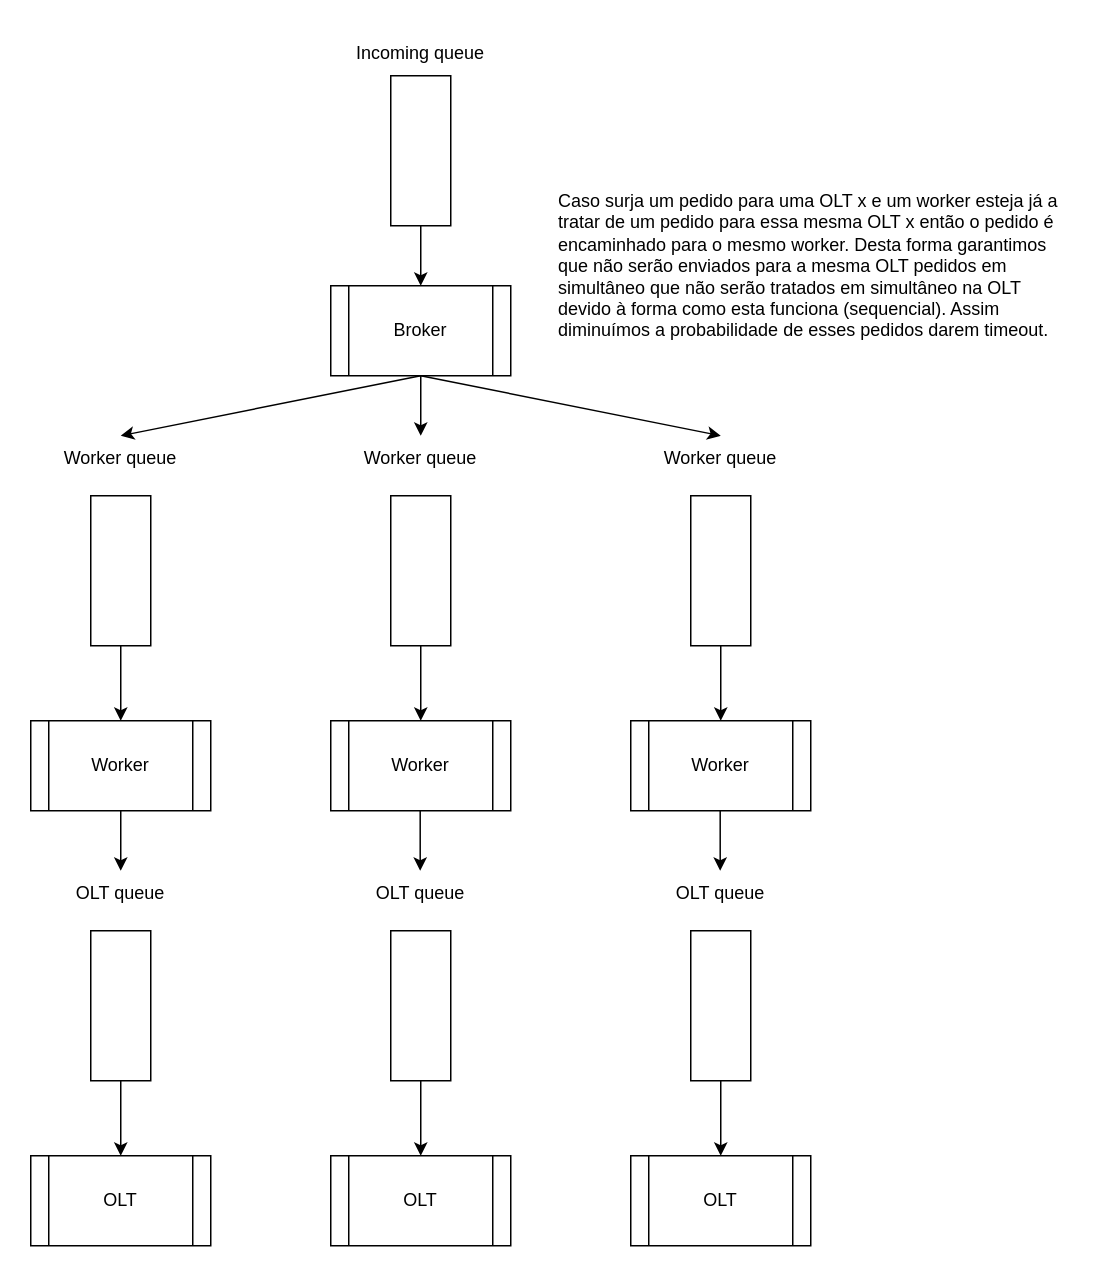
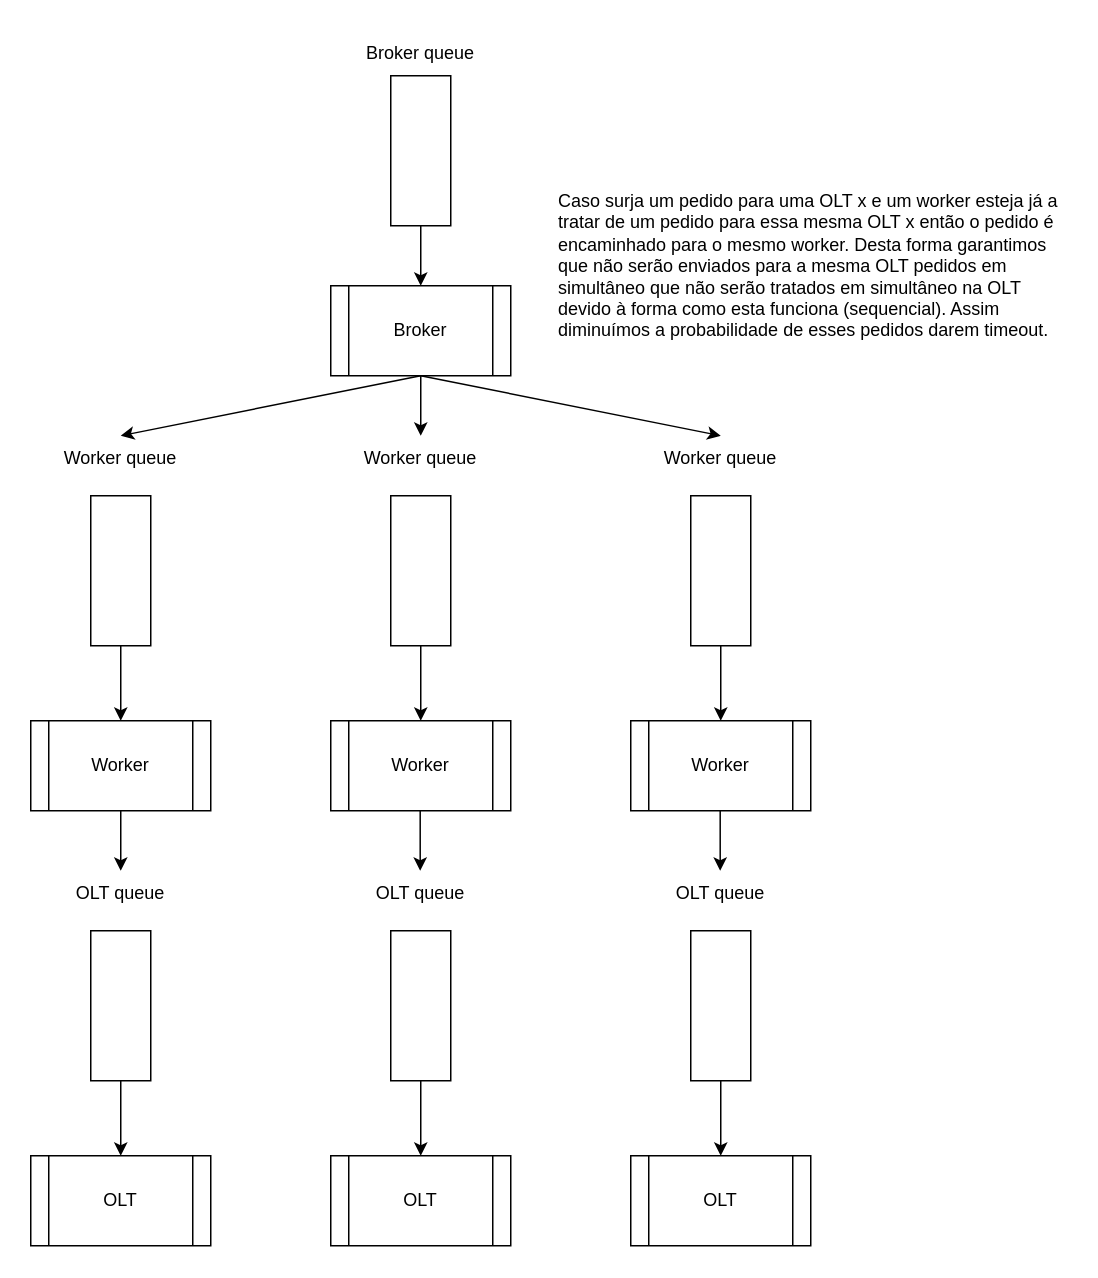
(421, 53) -> (421, 53)
